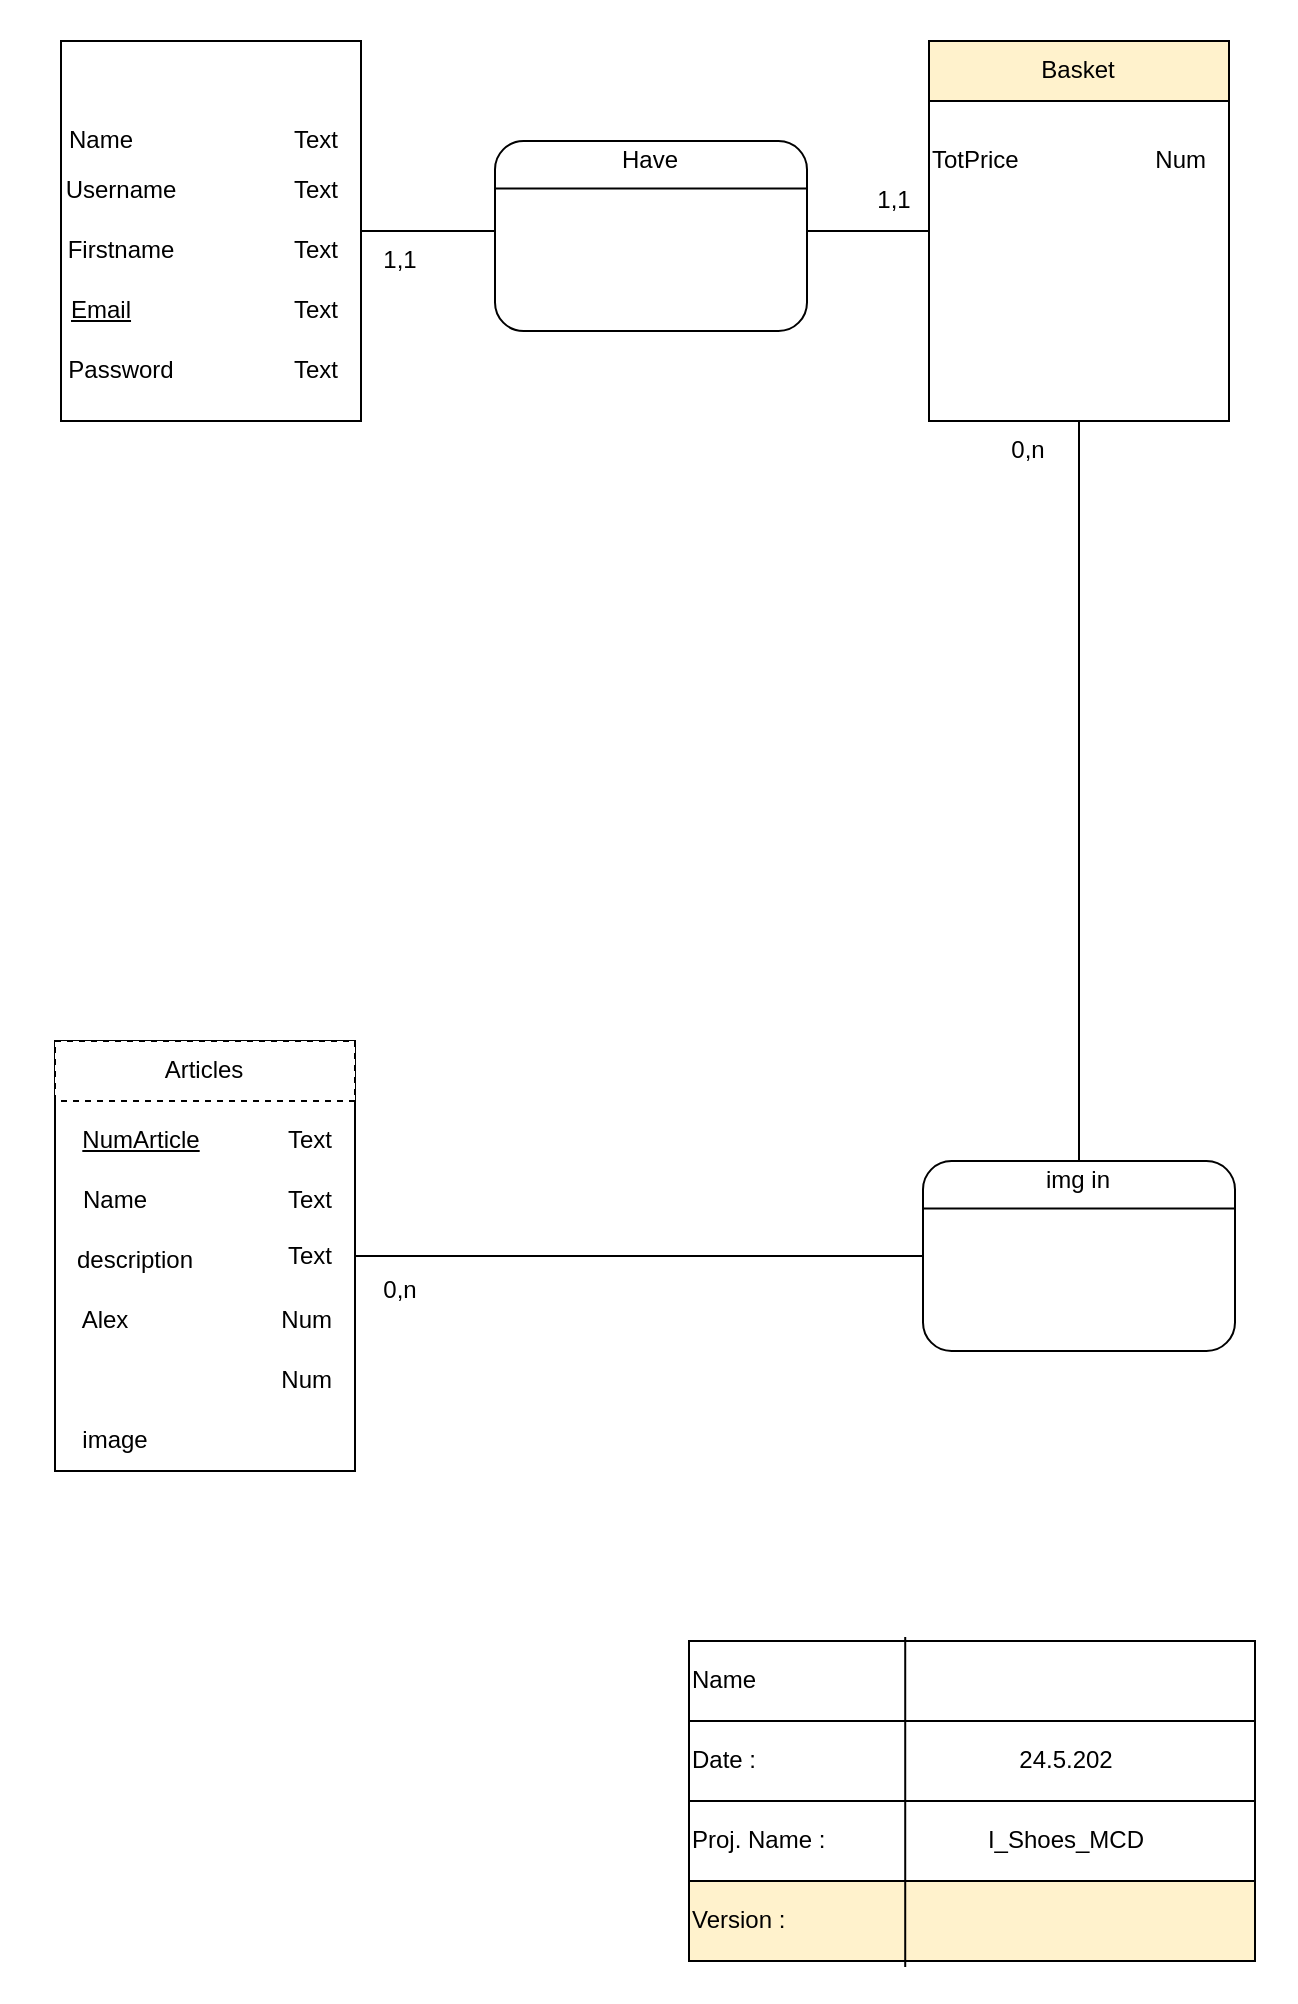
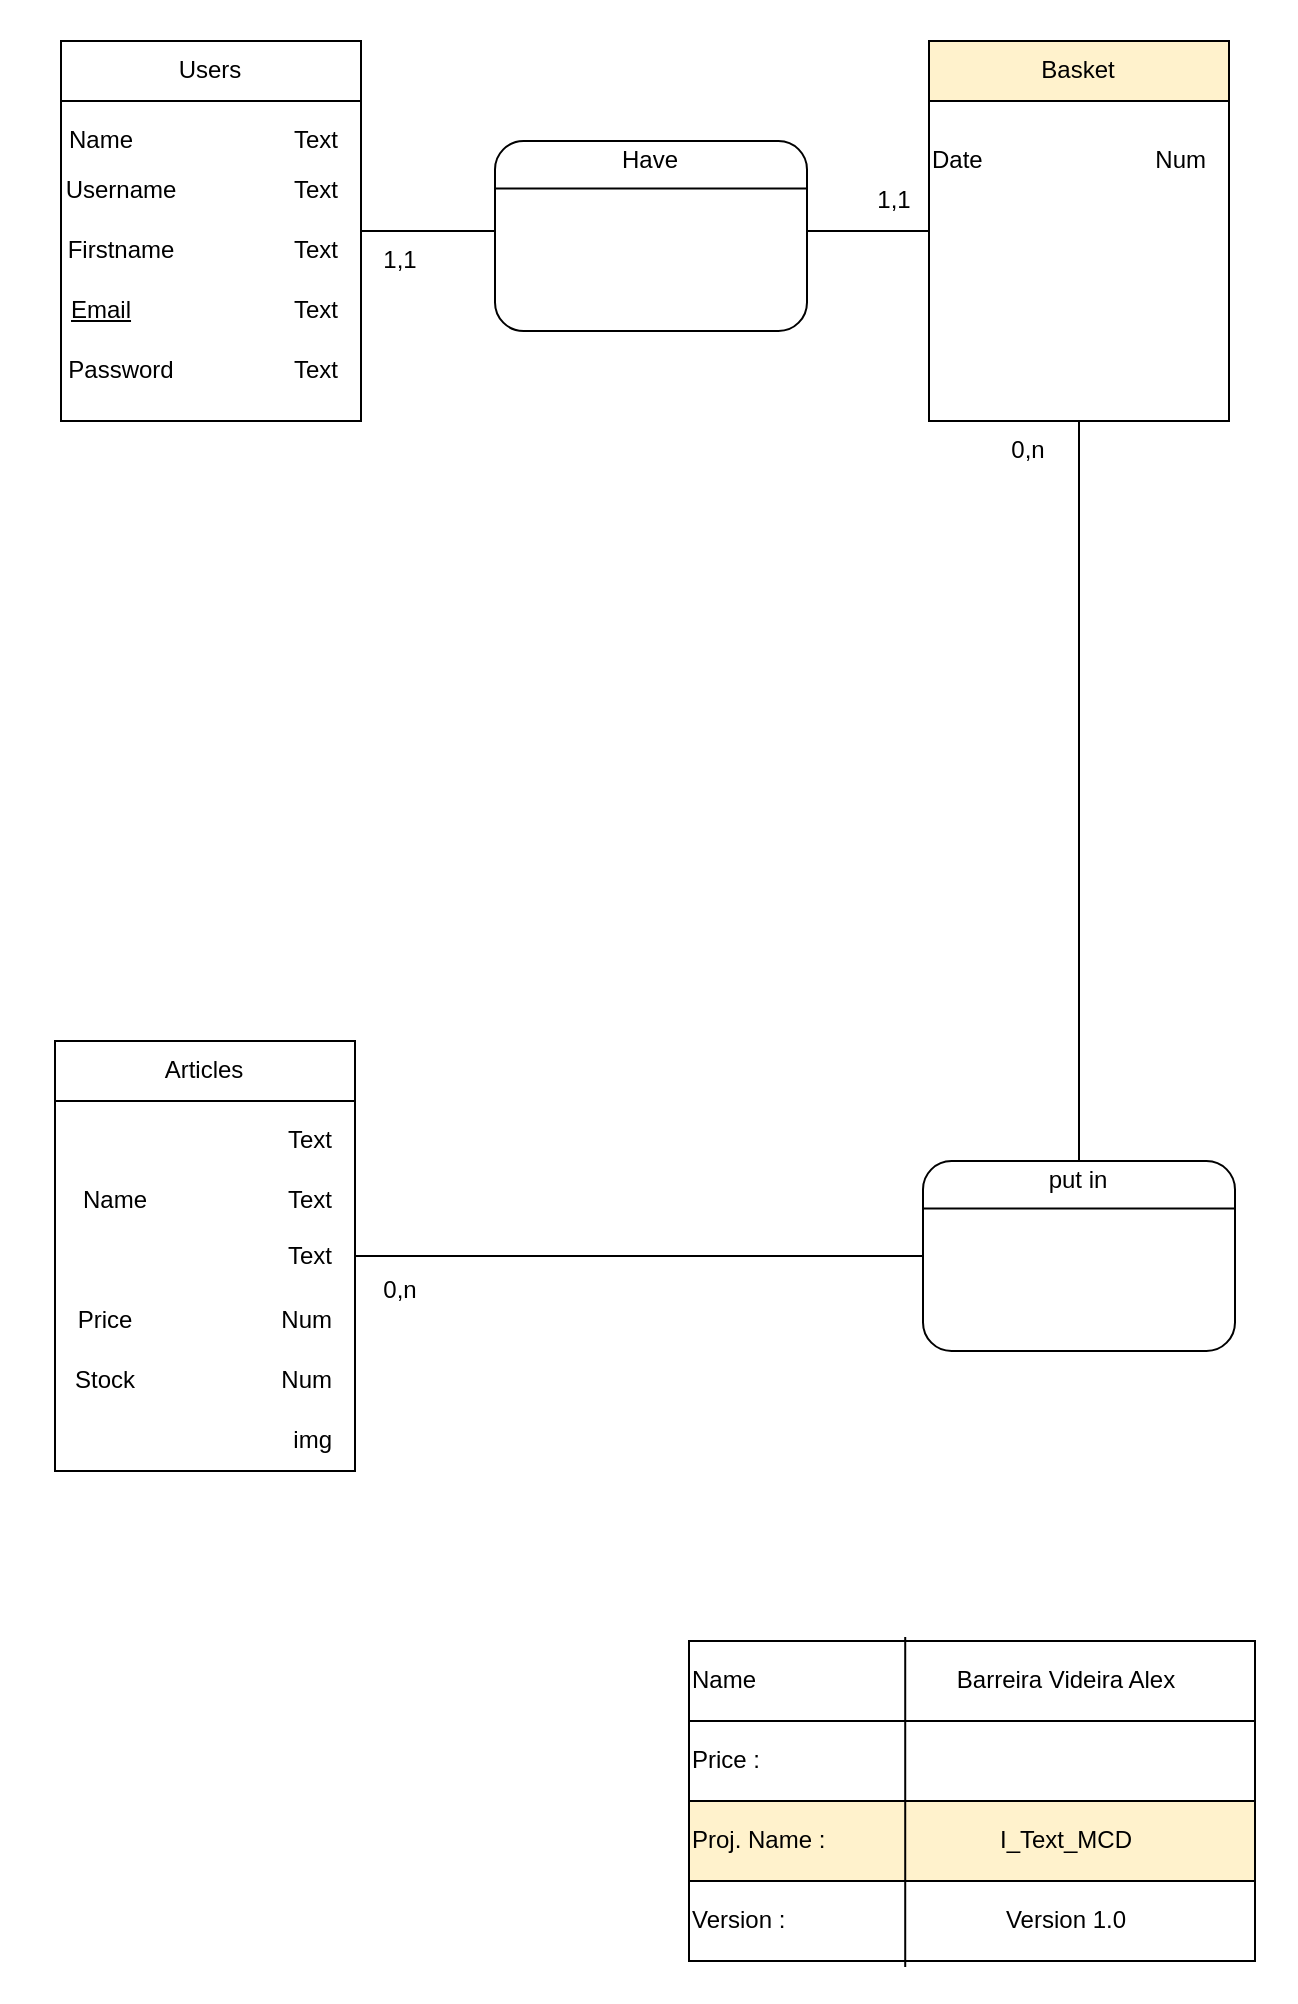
none -> (211, 71)
(984, 161) -> (960, 161)
(205, 1071) -> (205, 1071)
(141, 1141) -> none
(1079, 1181) -> (1079, 1181)
(135, 1261) -> none
(106, 1321) -> (106, 1321)
none -> (105, 1381)
(115, 1441) -> none
none -> (295, 1441)
none -> (1067, 1681)
(727, 1761) -> (731, 1761)
(1067, 1761) -> none
(972, 1841) -> (972, 1841)
(1067, 1841) -> (1067, 1841)
(972, 1921) -> (972, 1921)
none -> (1067, 1921)
